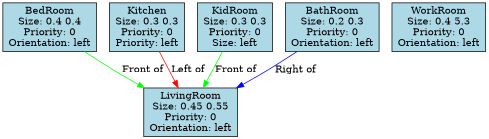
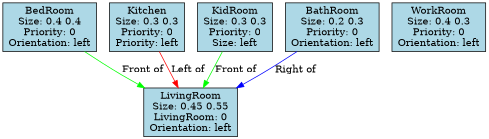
(439, 27) -> (439, 27)
(191, 112) -> (191, 112)
